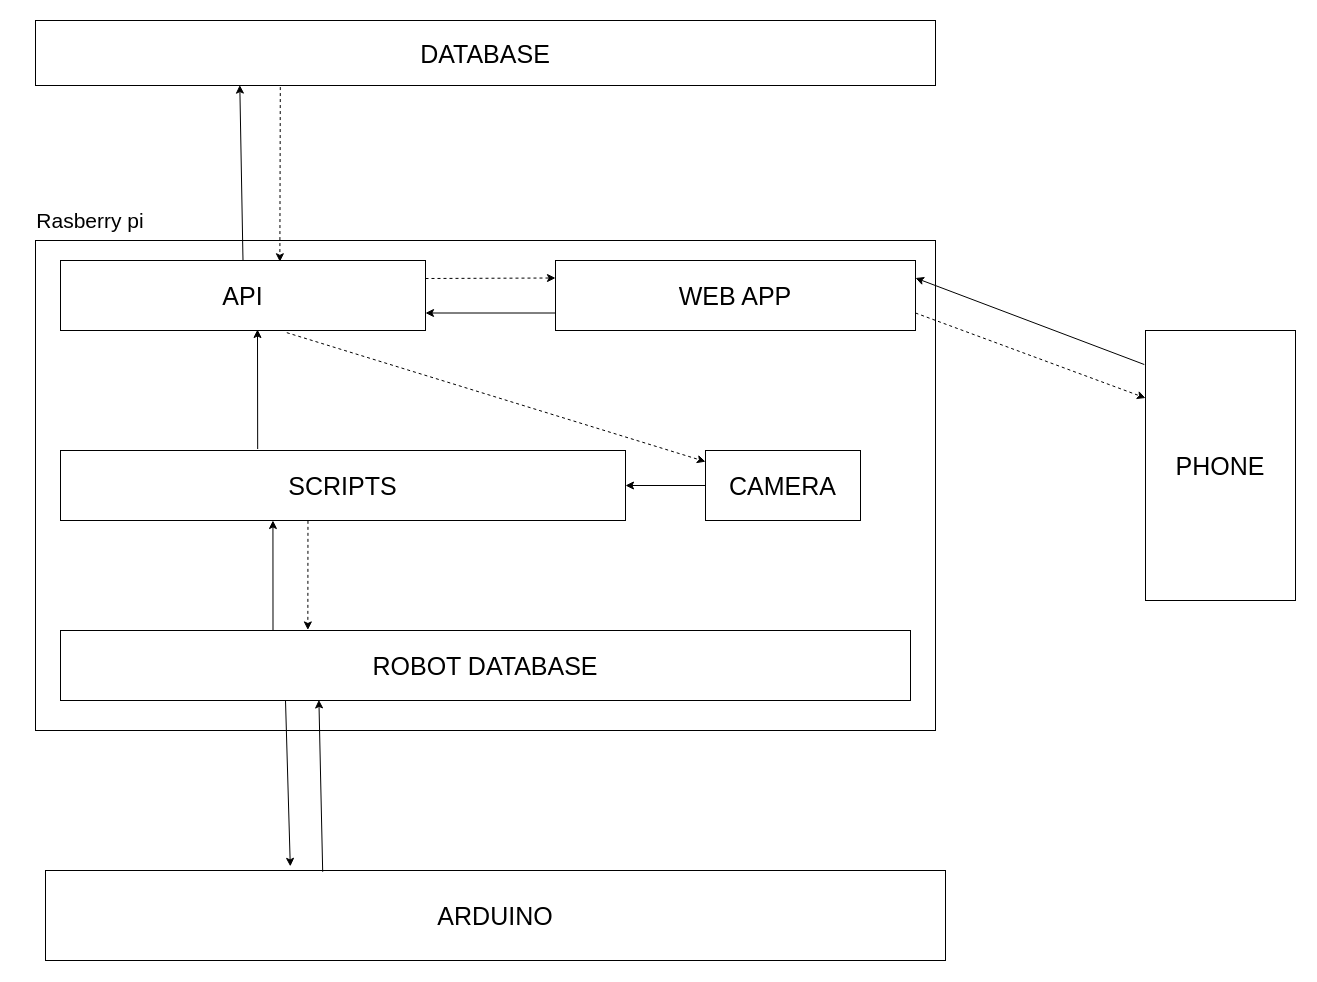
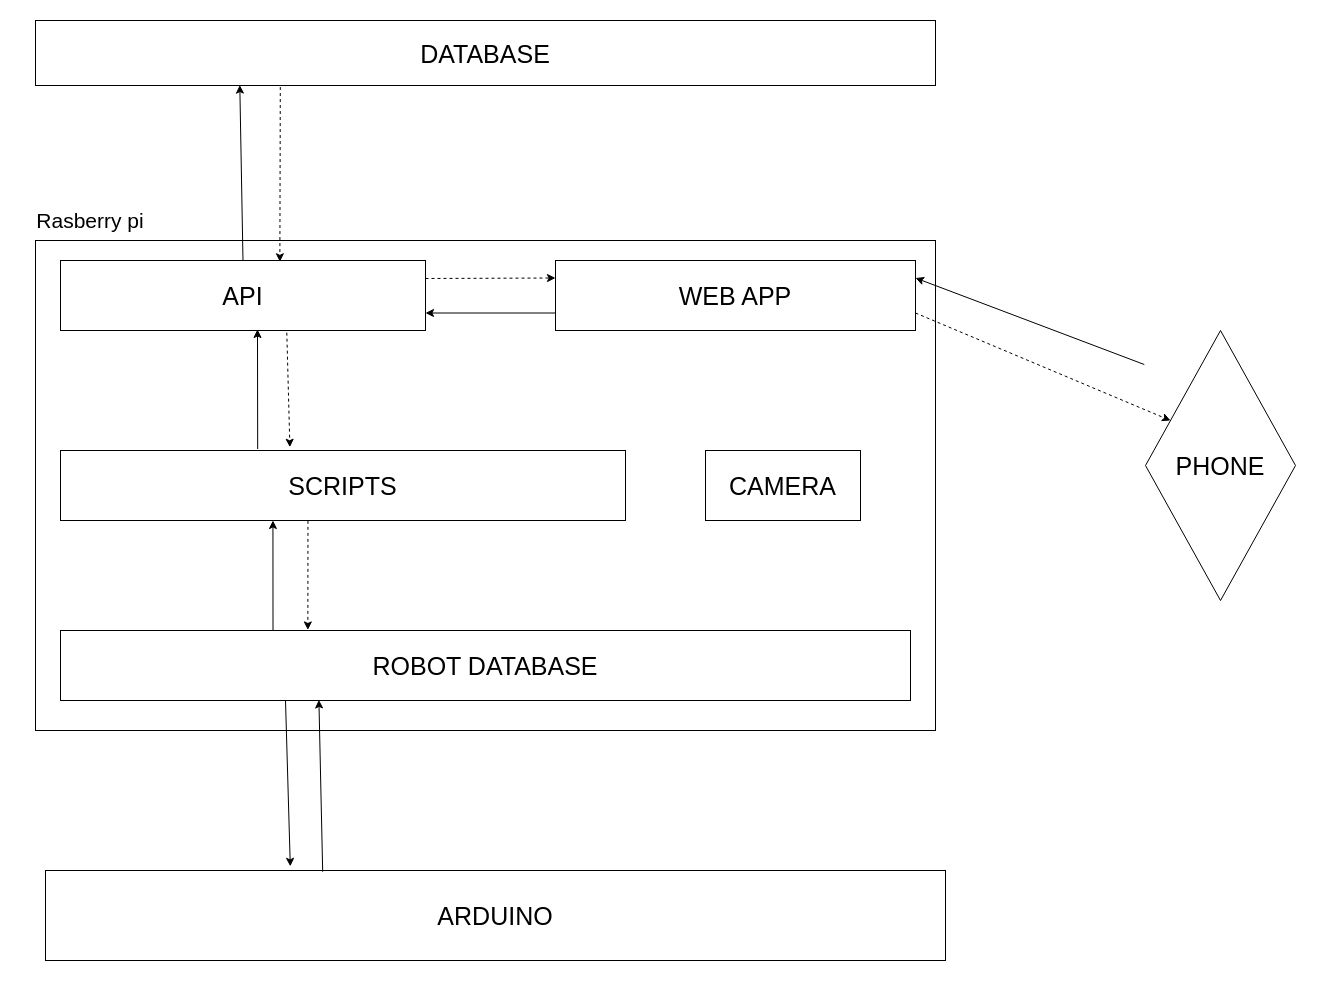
(493, 396) -> (288, 387)
(1221, 466) -> (1221, 466)
(669, 486) -> none
